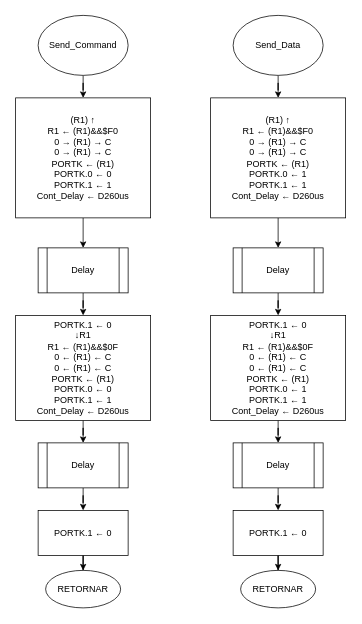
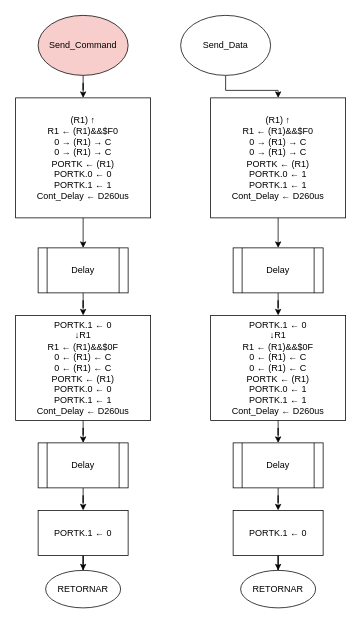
(83, 45) -> (83, 45)
(278, 45) -> (225, 45)
